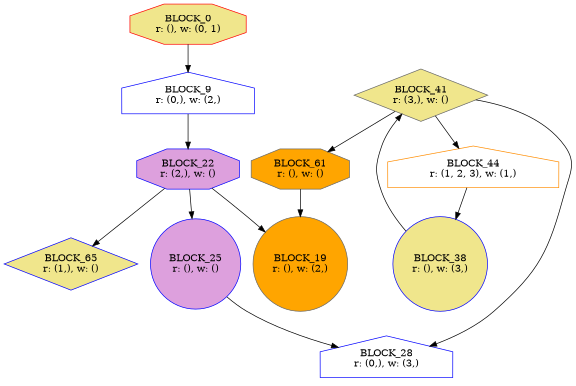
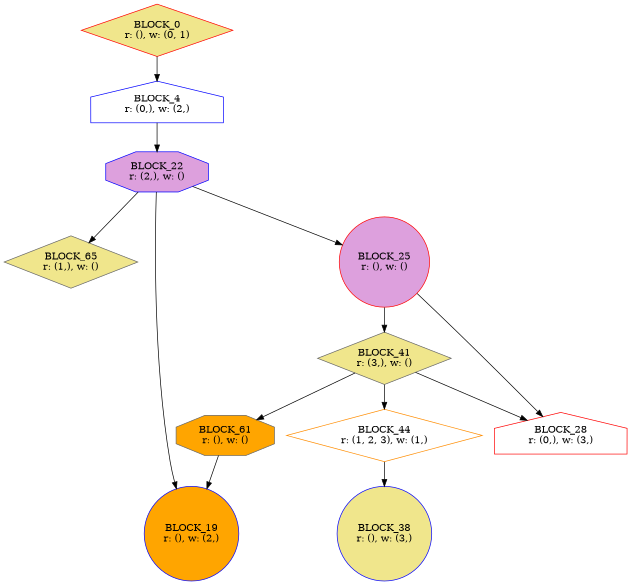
(188, 24) -> (157, 30)
(188, 95) -> (157, 104)
(473, 169) -> (384, 435)
(377, 177) -> (384, 316)
(71, 264) -> (71, 262)
(196, 264) -> (384, 262)
(300, 264) -> (192, 534)
(386, 359) -> (561, 435)
